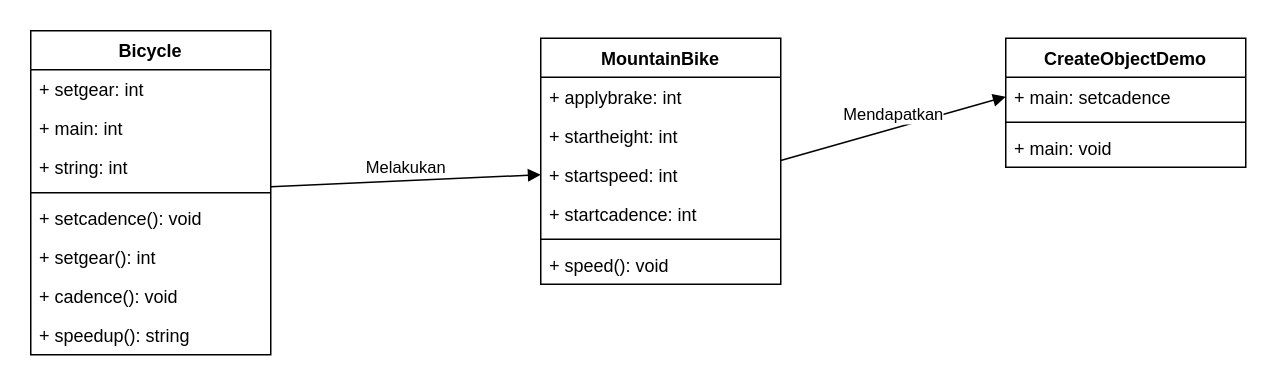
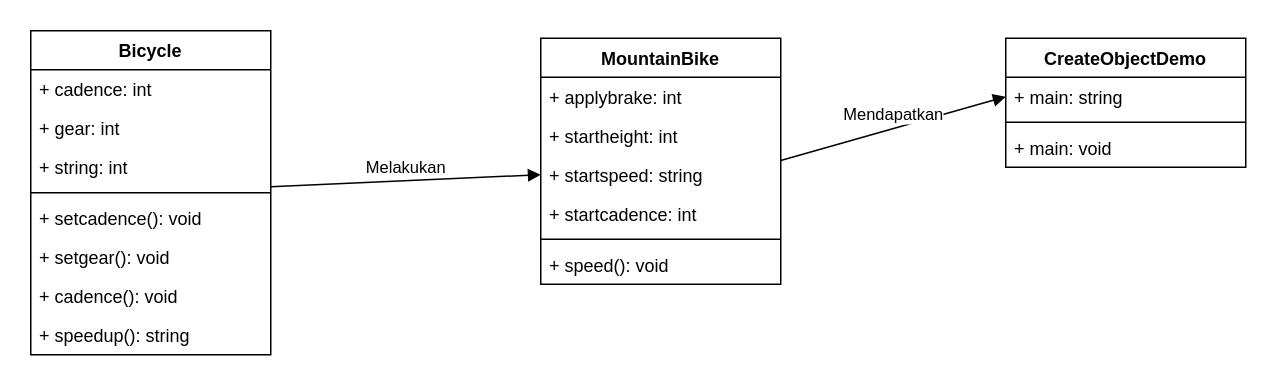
(100, 90) -> (100, 90)
(1095, 98) -> (1073, 98)
(83, 129) -> (85, 129)
(625, 176) -> (640, 176)
(110, 258) -> (115, 258)
